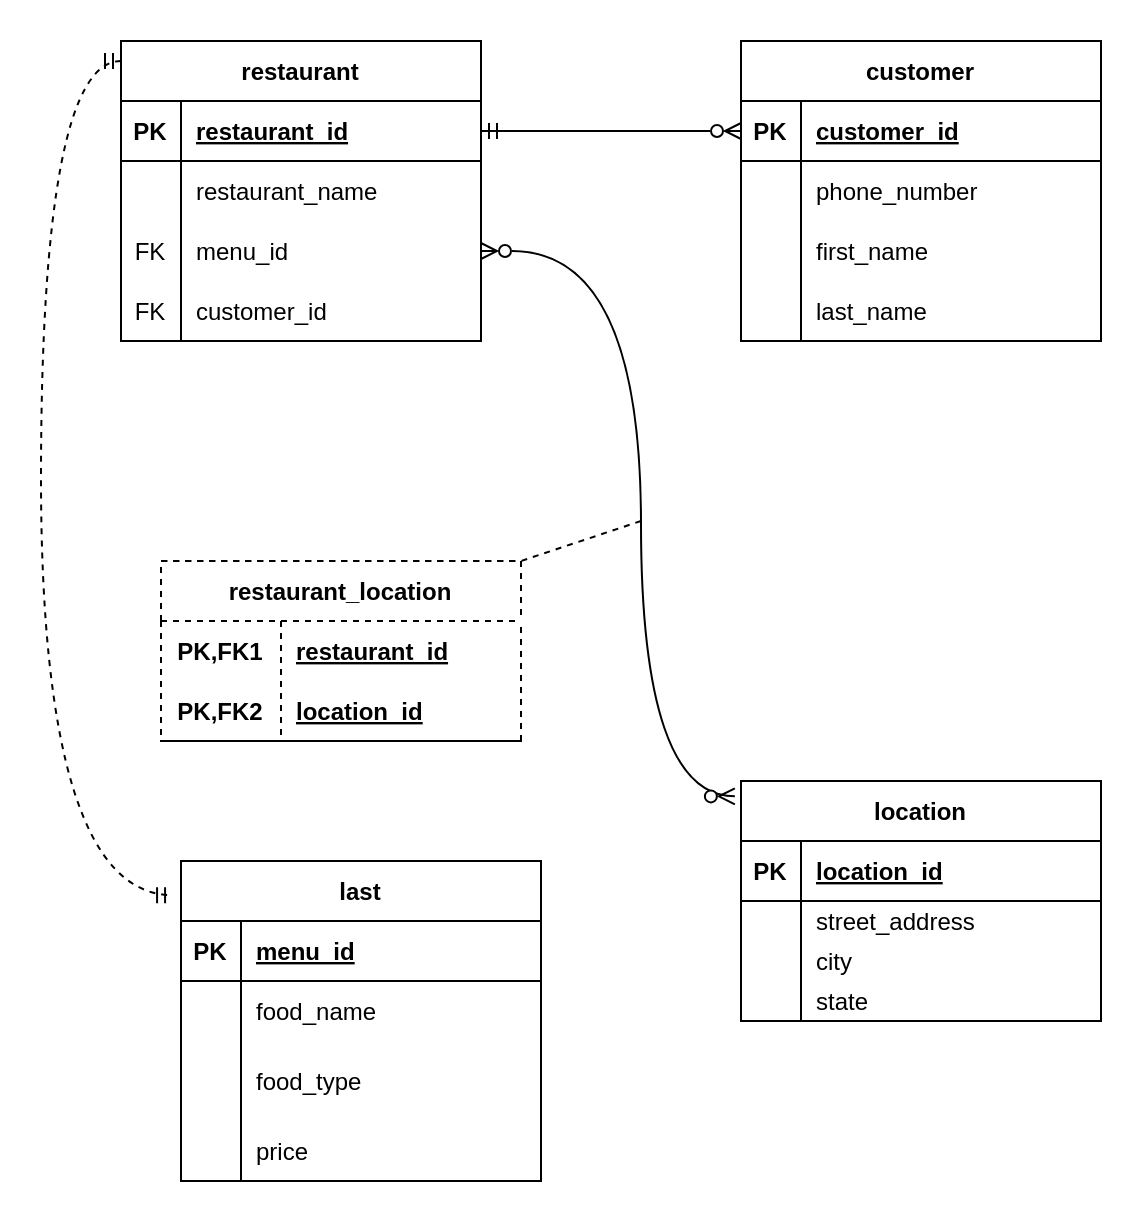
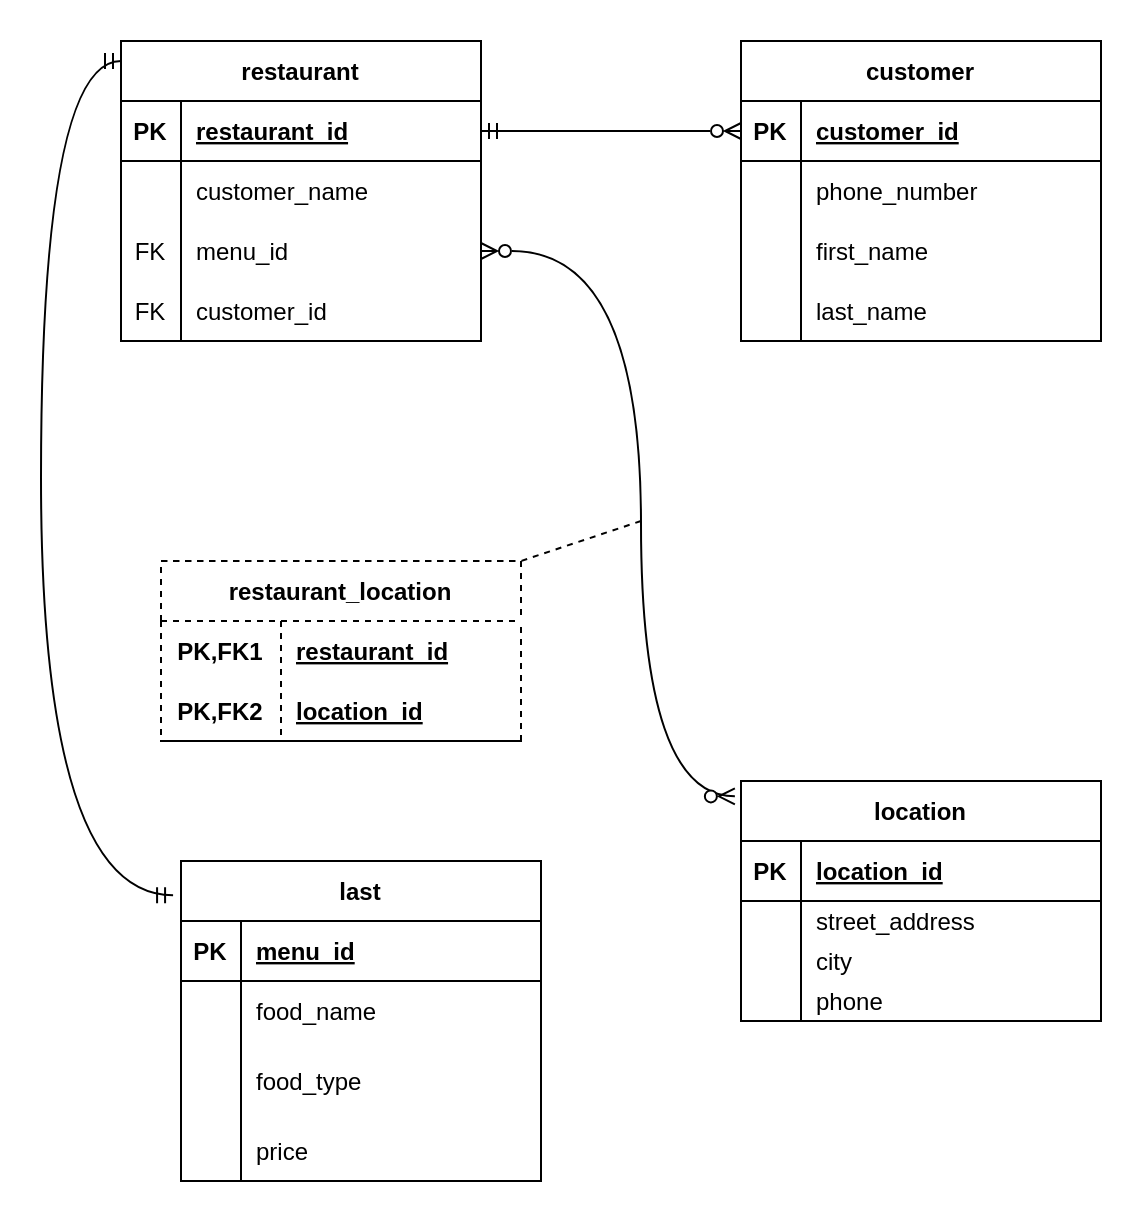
(297, 192) -> (283, 192)
(41, 493) -> (41, 493)
(850, 1002) -> (850, 1002)
